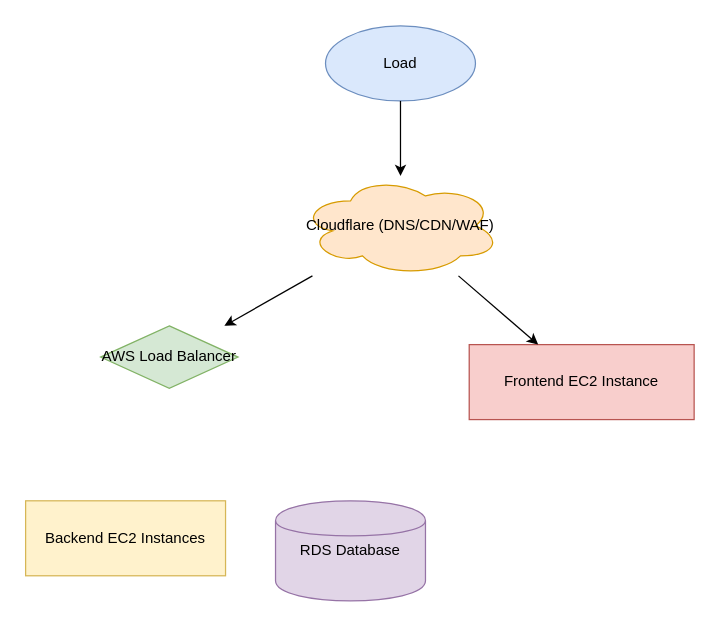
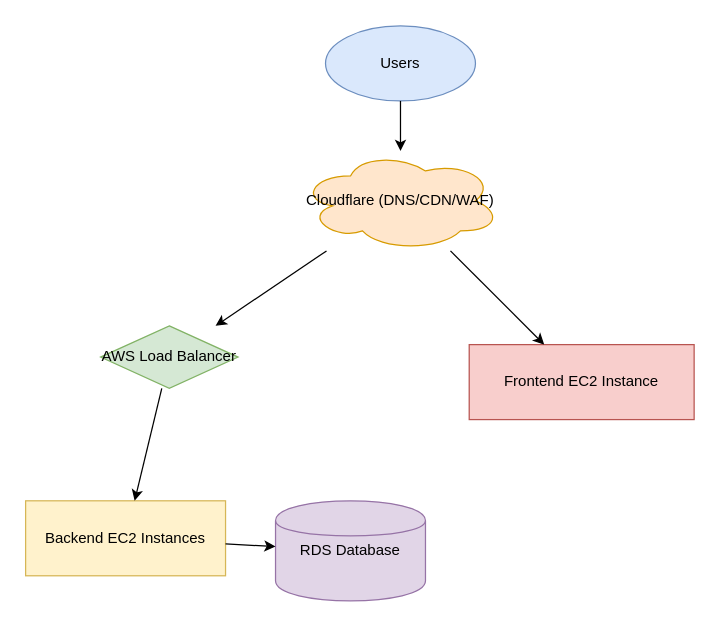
(401, 63) -> (401, 63)
(401, 226) -> (401, 201)
none -> (149, 440)
none -> (247, 545)
